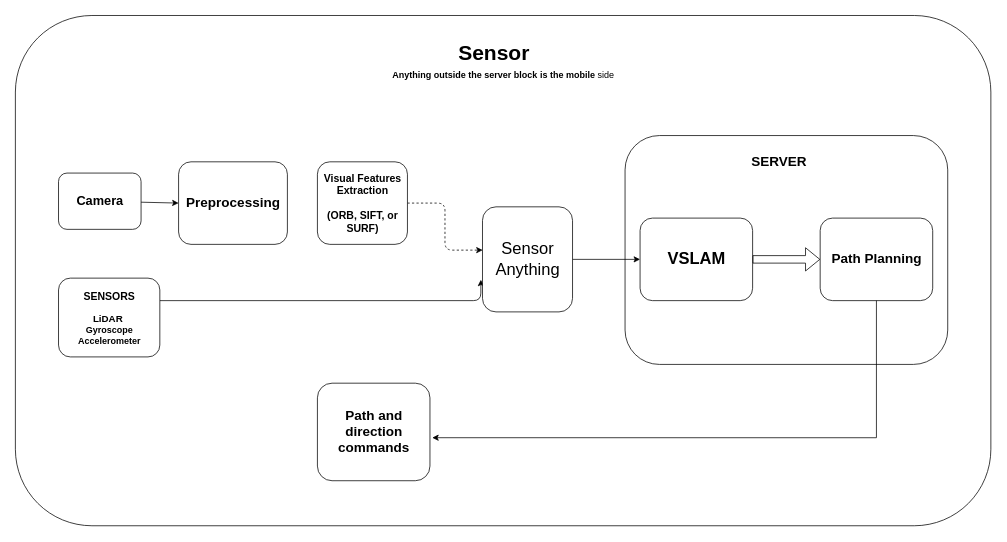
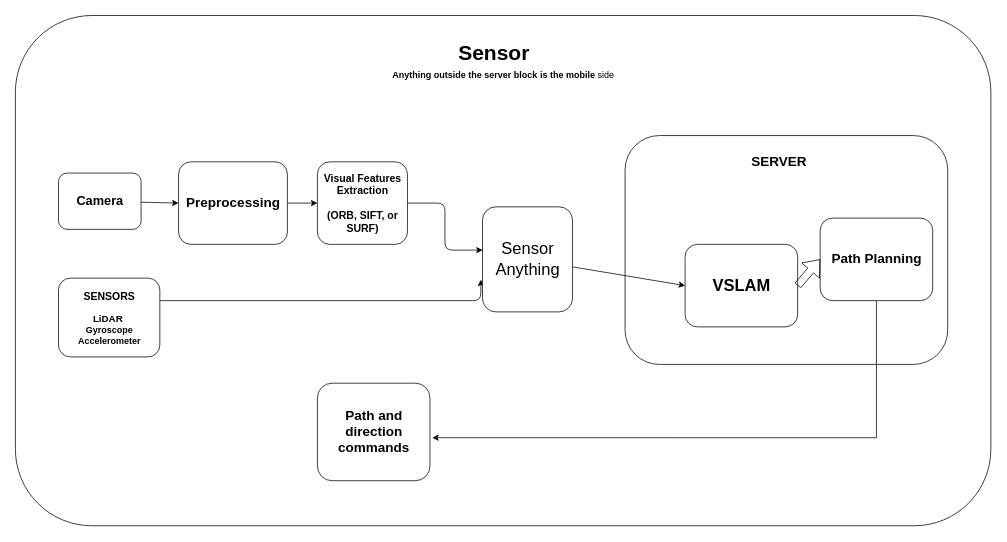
none -> (310, 203)
(445, 222) -> (445, 222)
(696, 259) -> (741, 285)
